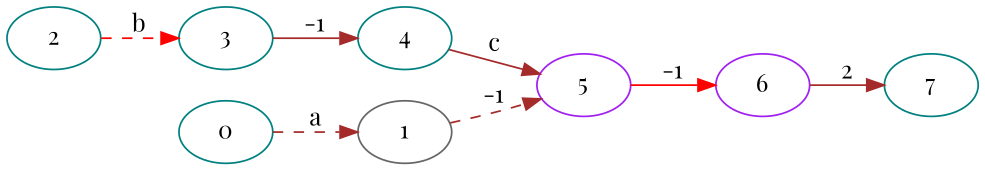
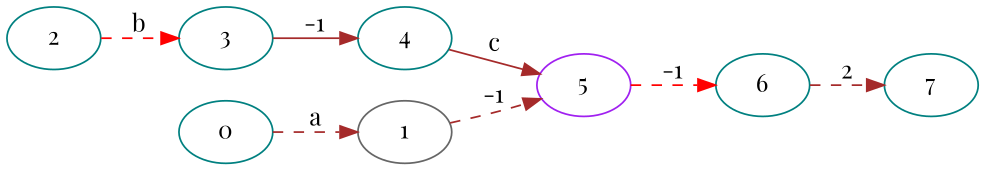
(664, 85) -> (664, 85)
(763, 85) -> (763, 85)
(838, 85) -> (838, 85)
